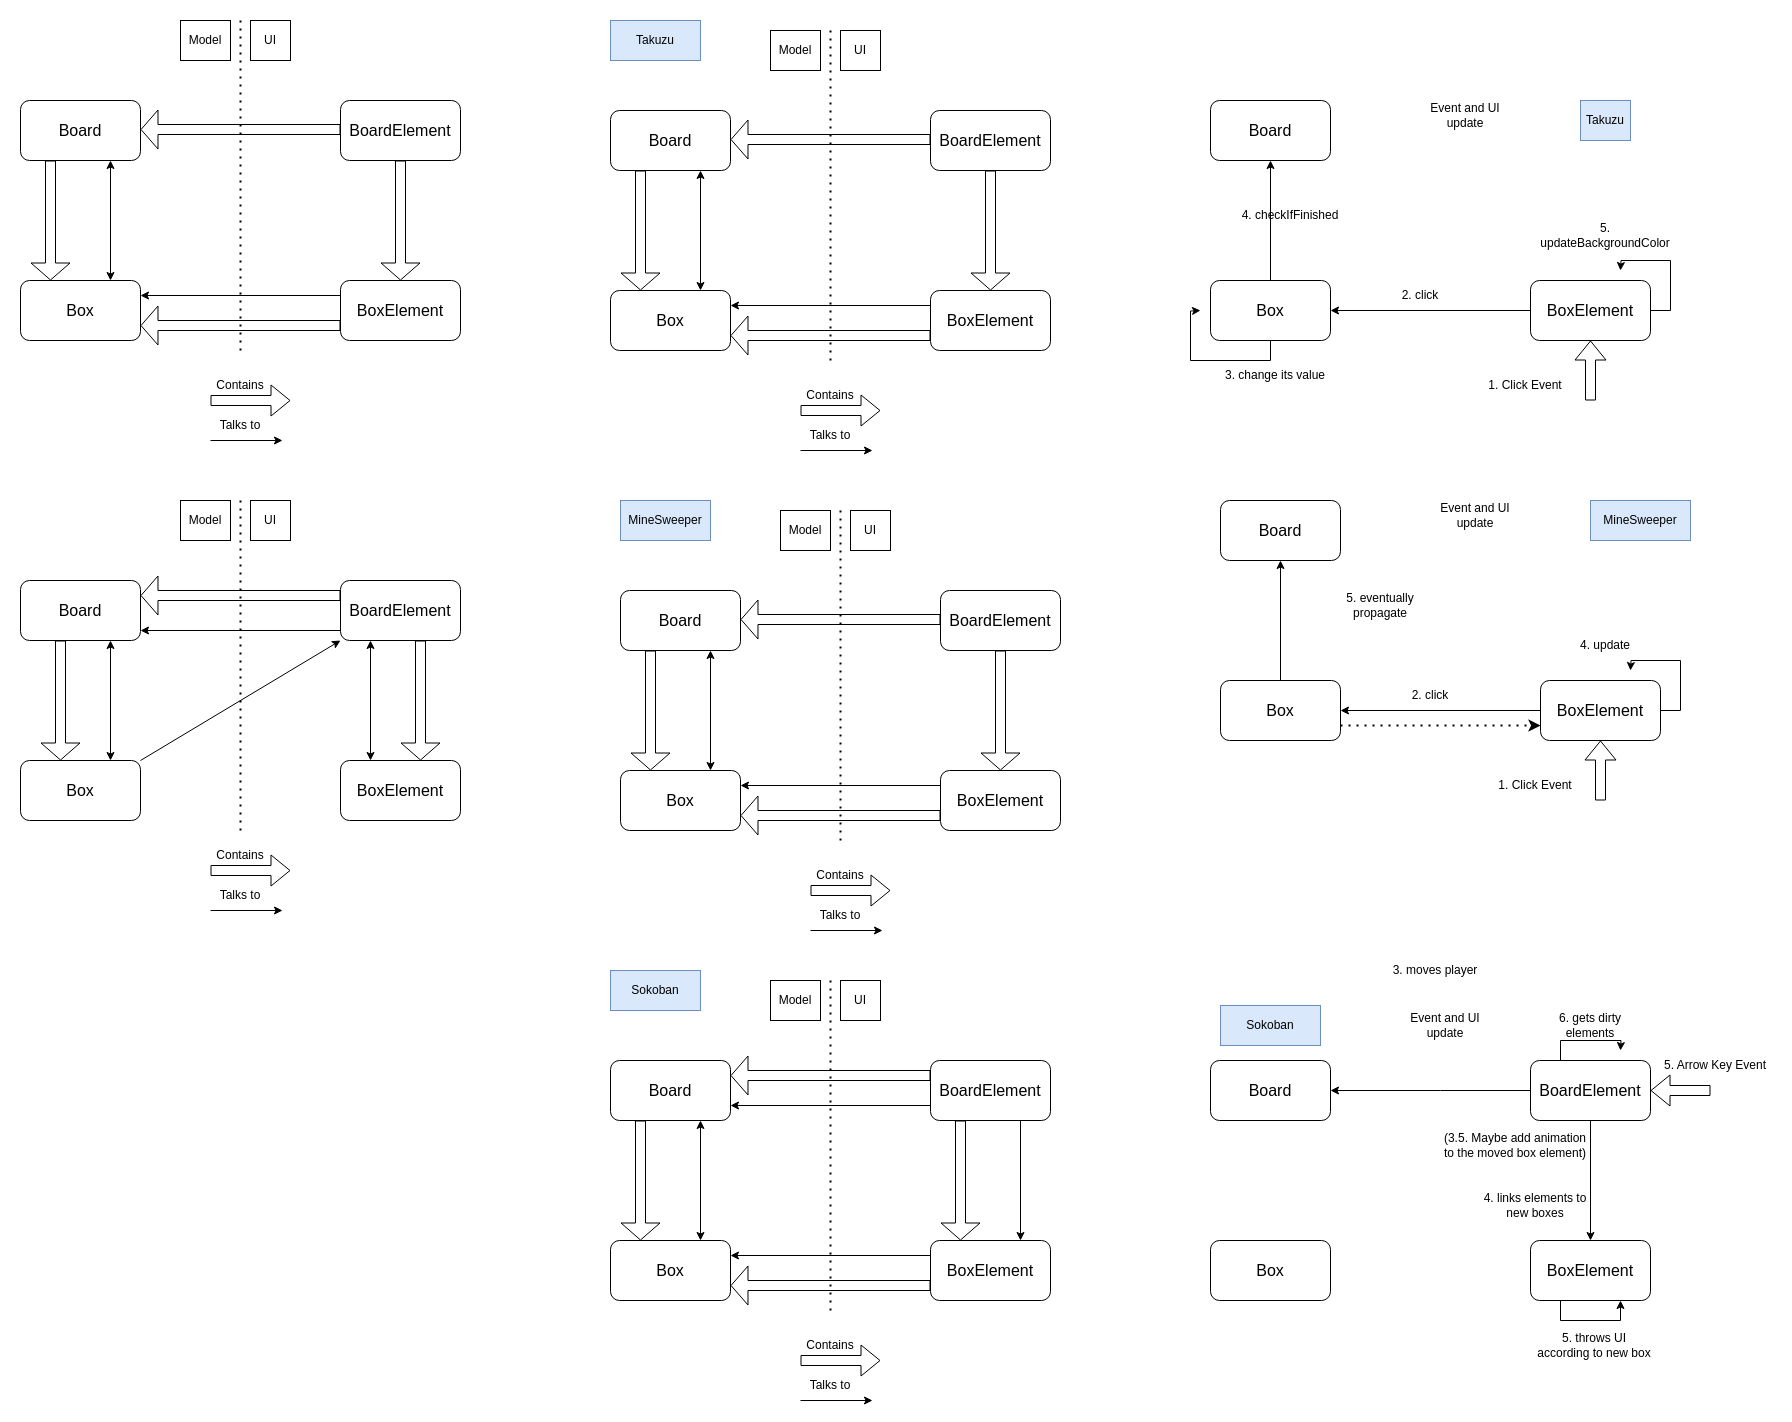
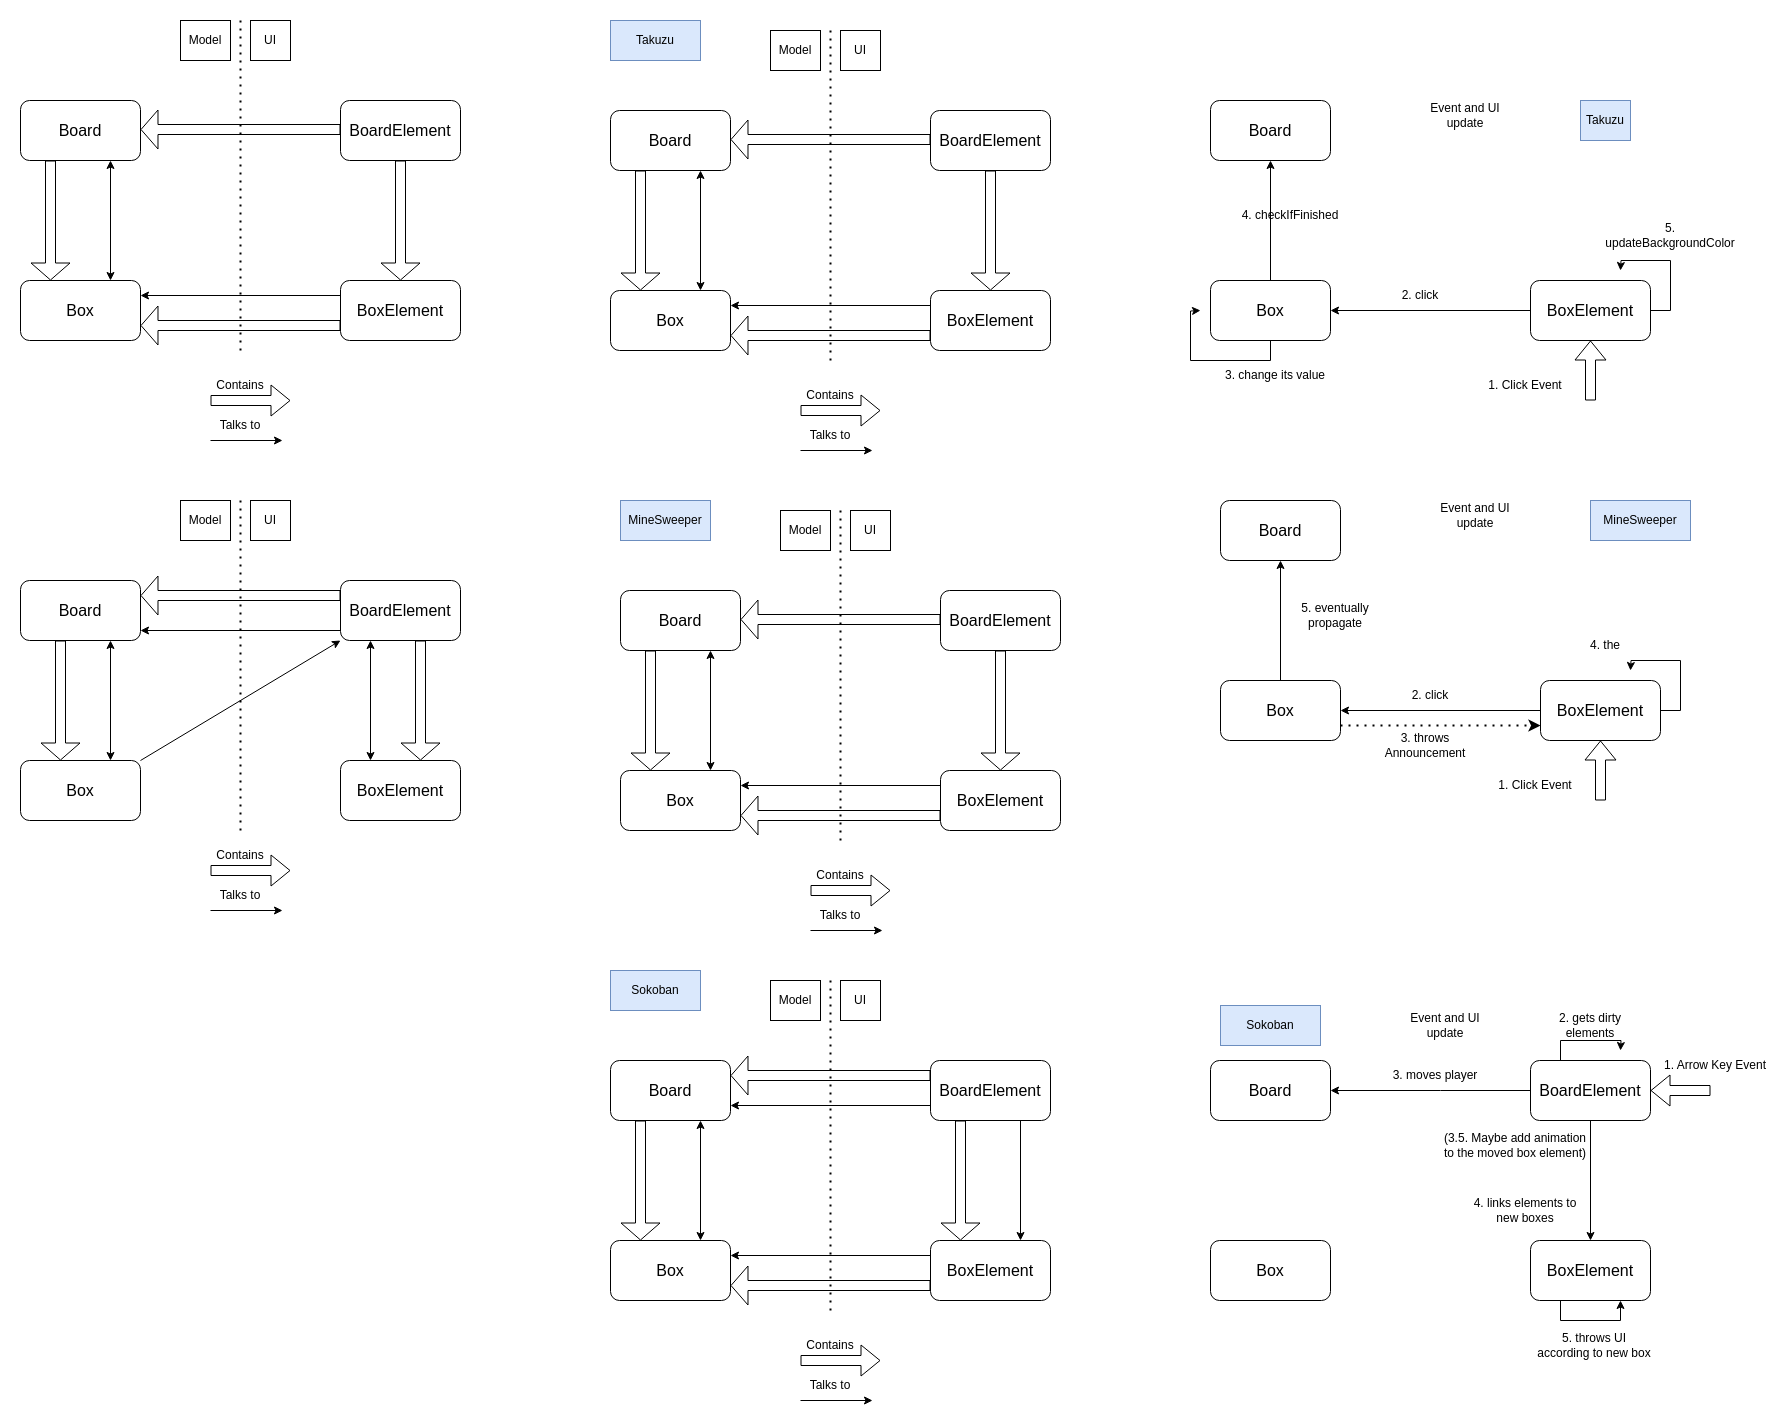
(1606, 236) -> (1671, 236)
(1381, 606) -> (1336, 616)
(1606, 646) -> (1606, 646)
none -> (1426, 746)
(1436, 971) -> (1436, 1076)
(1591, 1026) -> (1591, 1026)
(1716, 1066) -> (1716, 1066)
(1536, 1206) -> (1526, 1211)
